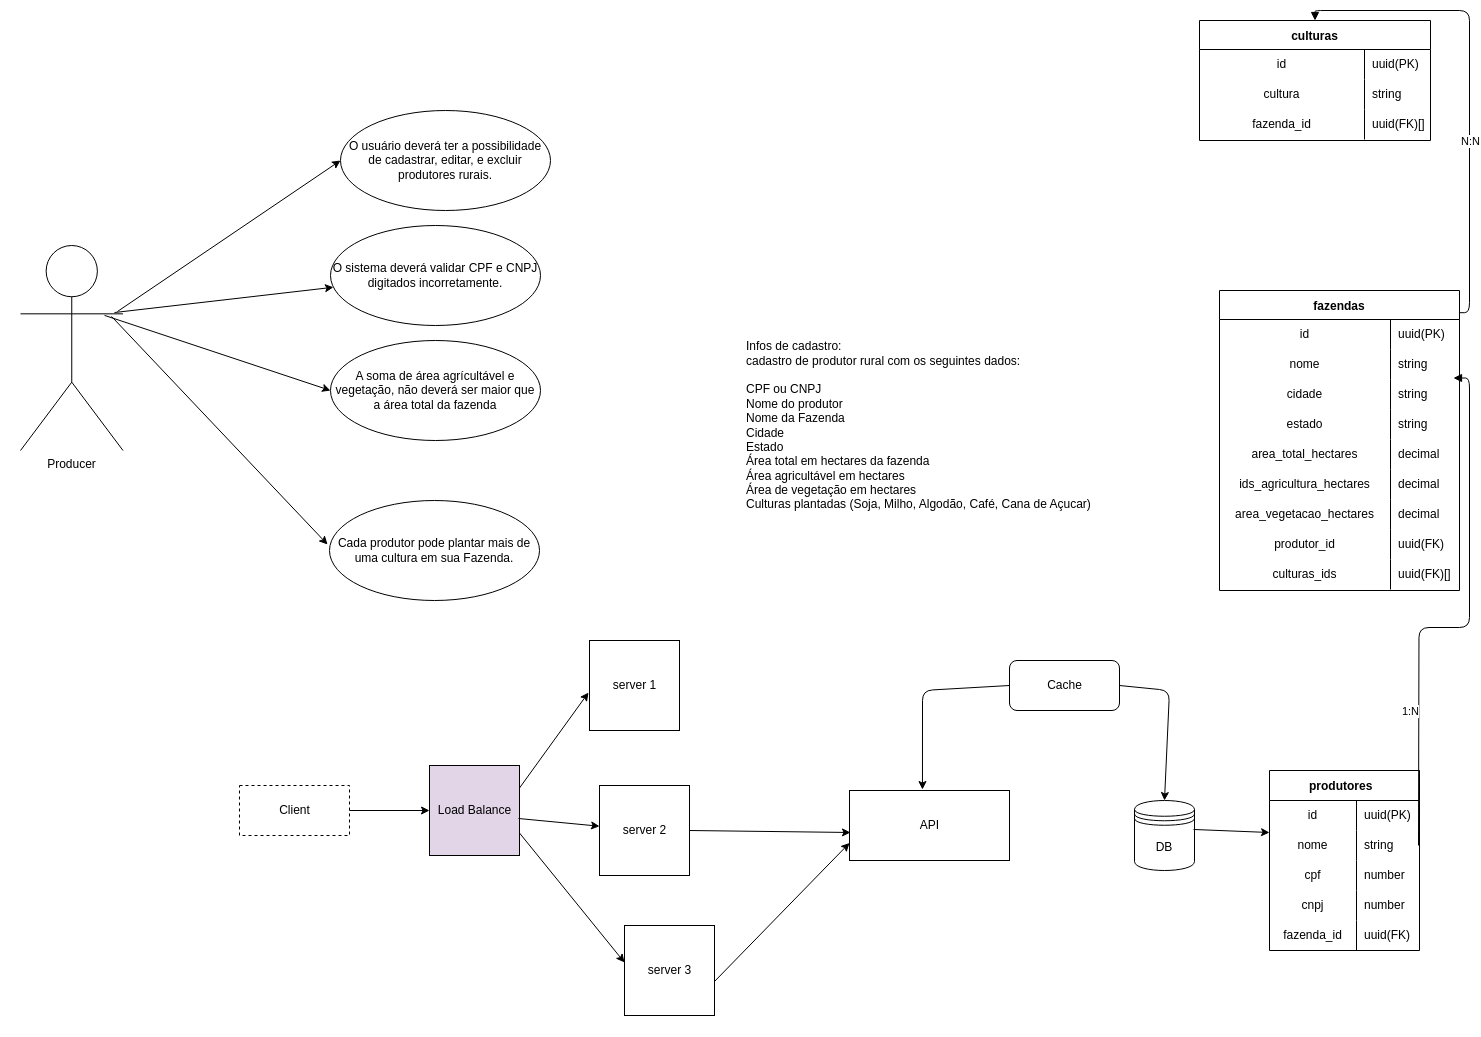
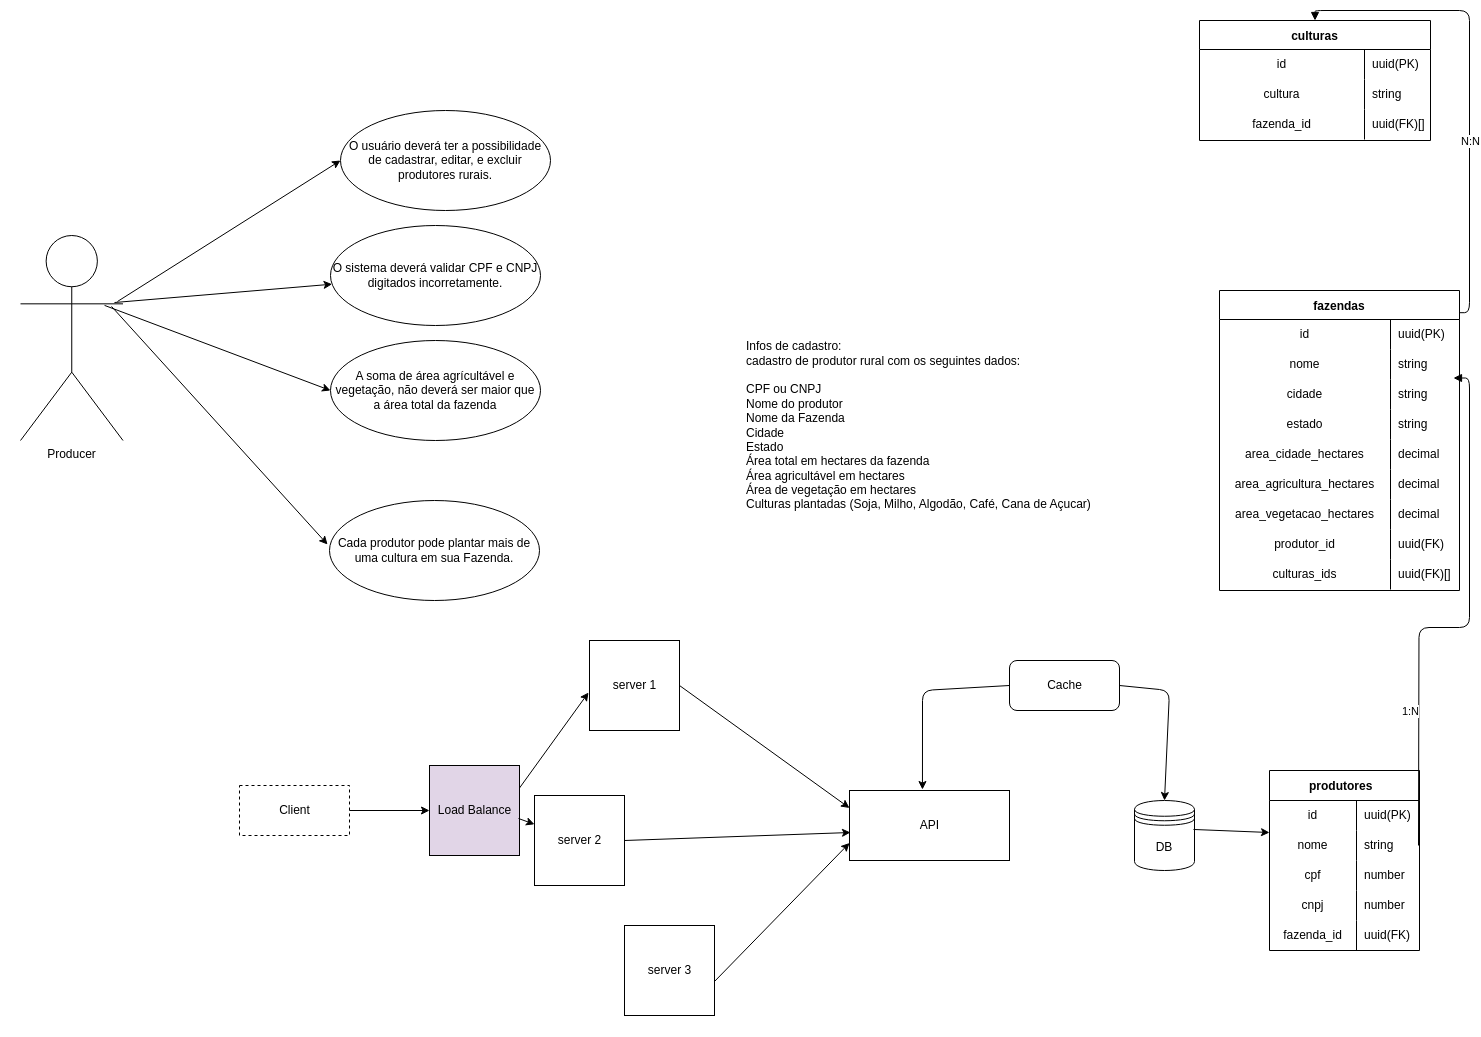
(72, 348) -> (72, 338)
(1305, 455) -> (1305, 455)
(1305, 485) -> (1305, 485)
none -> (762, 745)
(645, 831) -> (580, 841)
(570, 895) -> none
